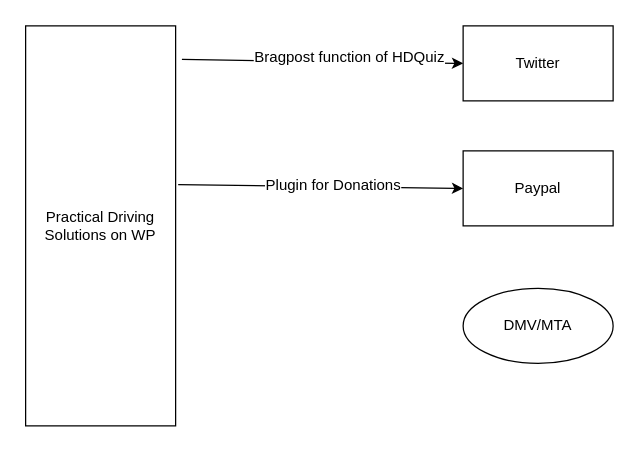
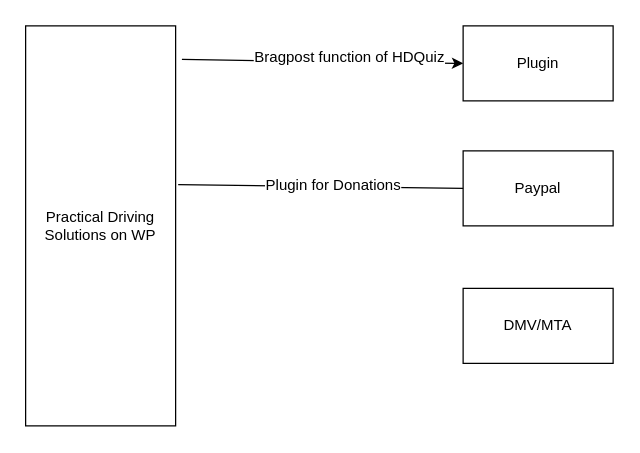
(538, 63) -> (538, 63)
(453, 188) -> (456, 188)
(538, 326) -> (538, 326)
